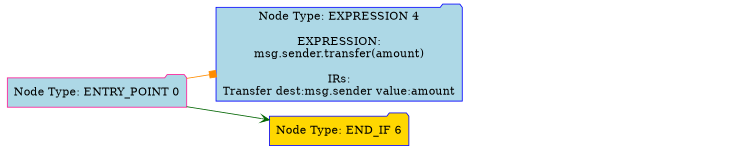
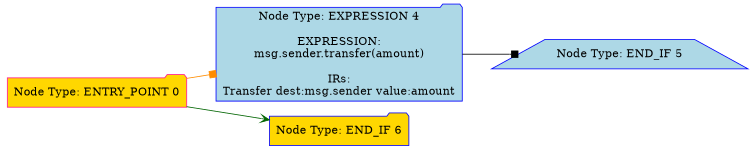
none -> (620, 54)
(97, 93) -> (97, 93)
